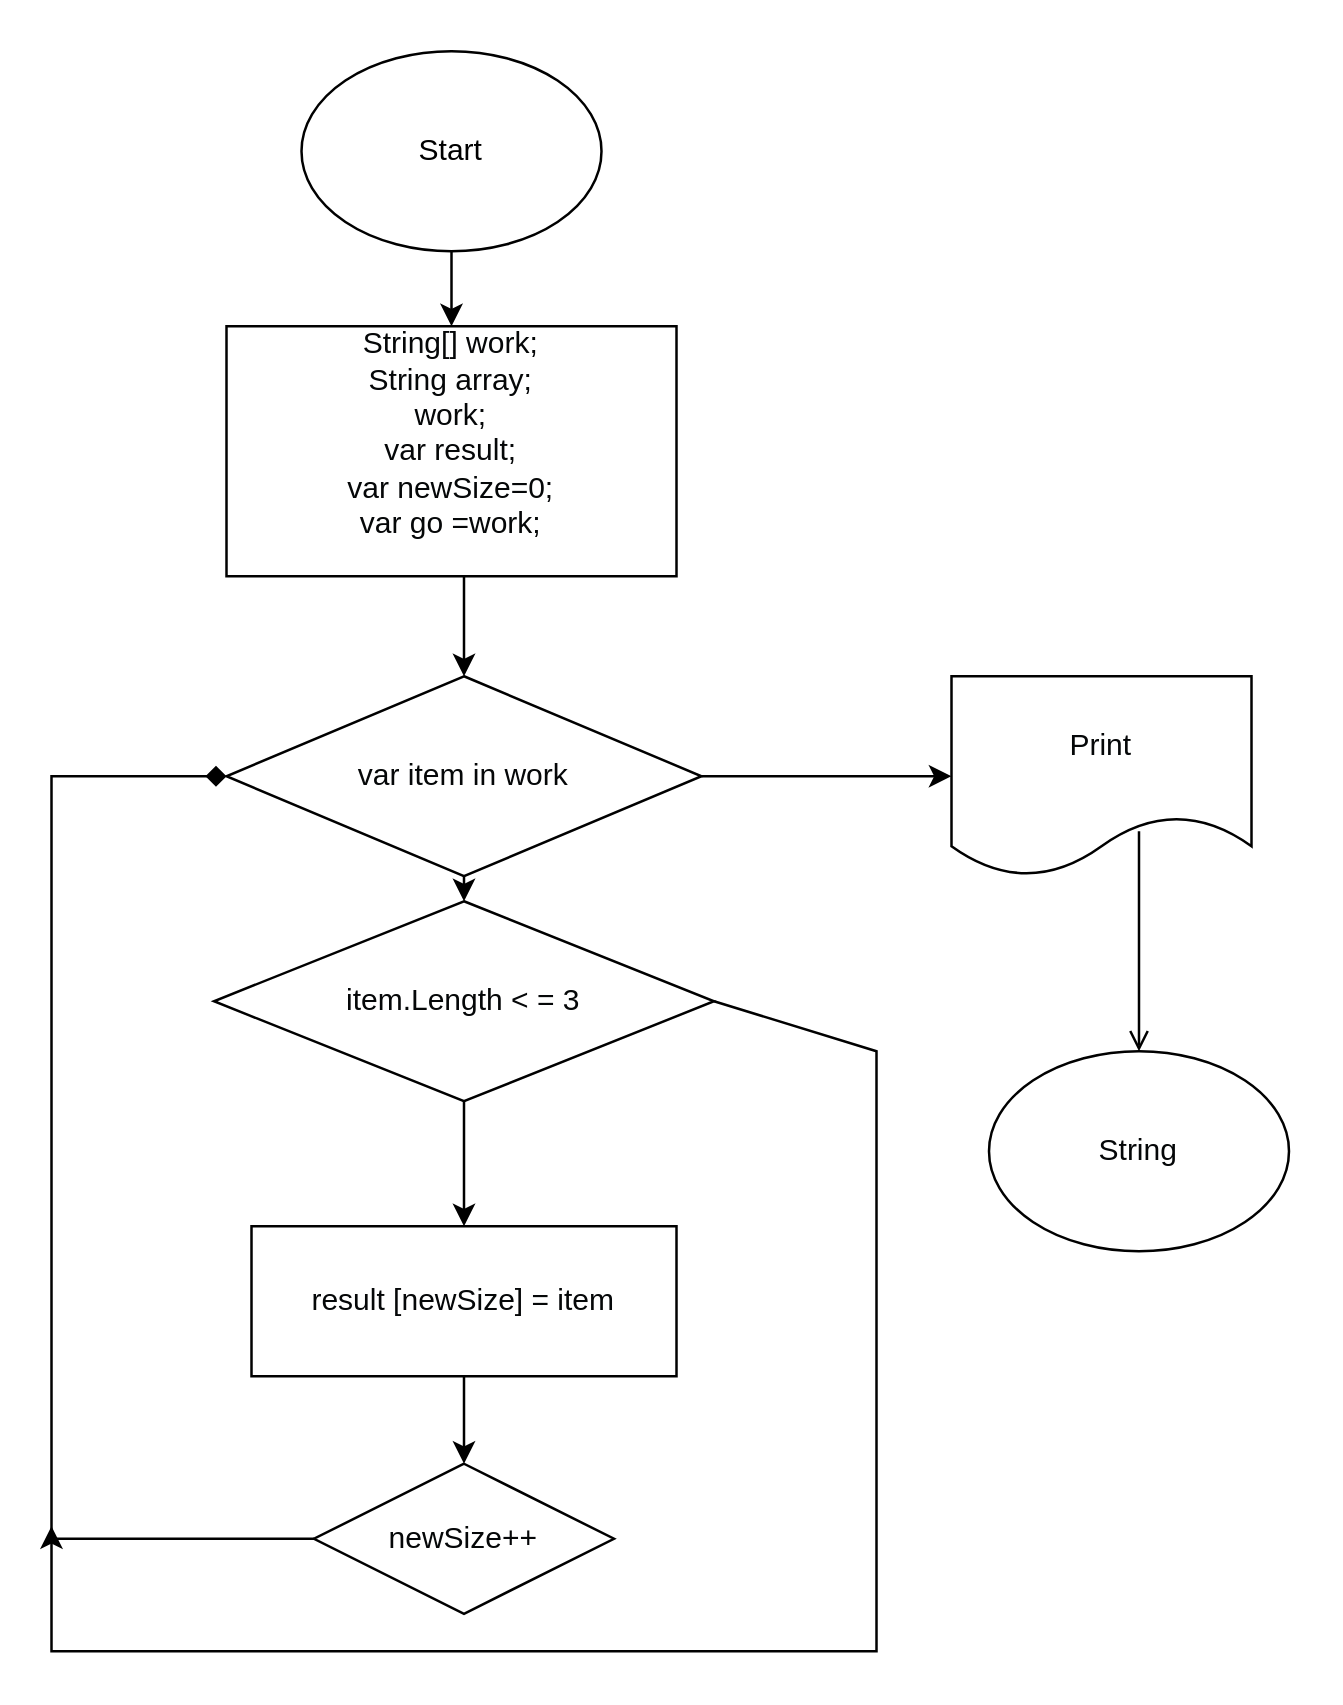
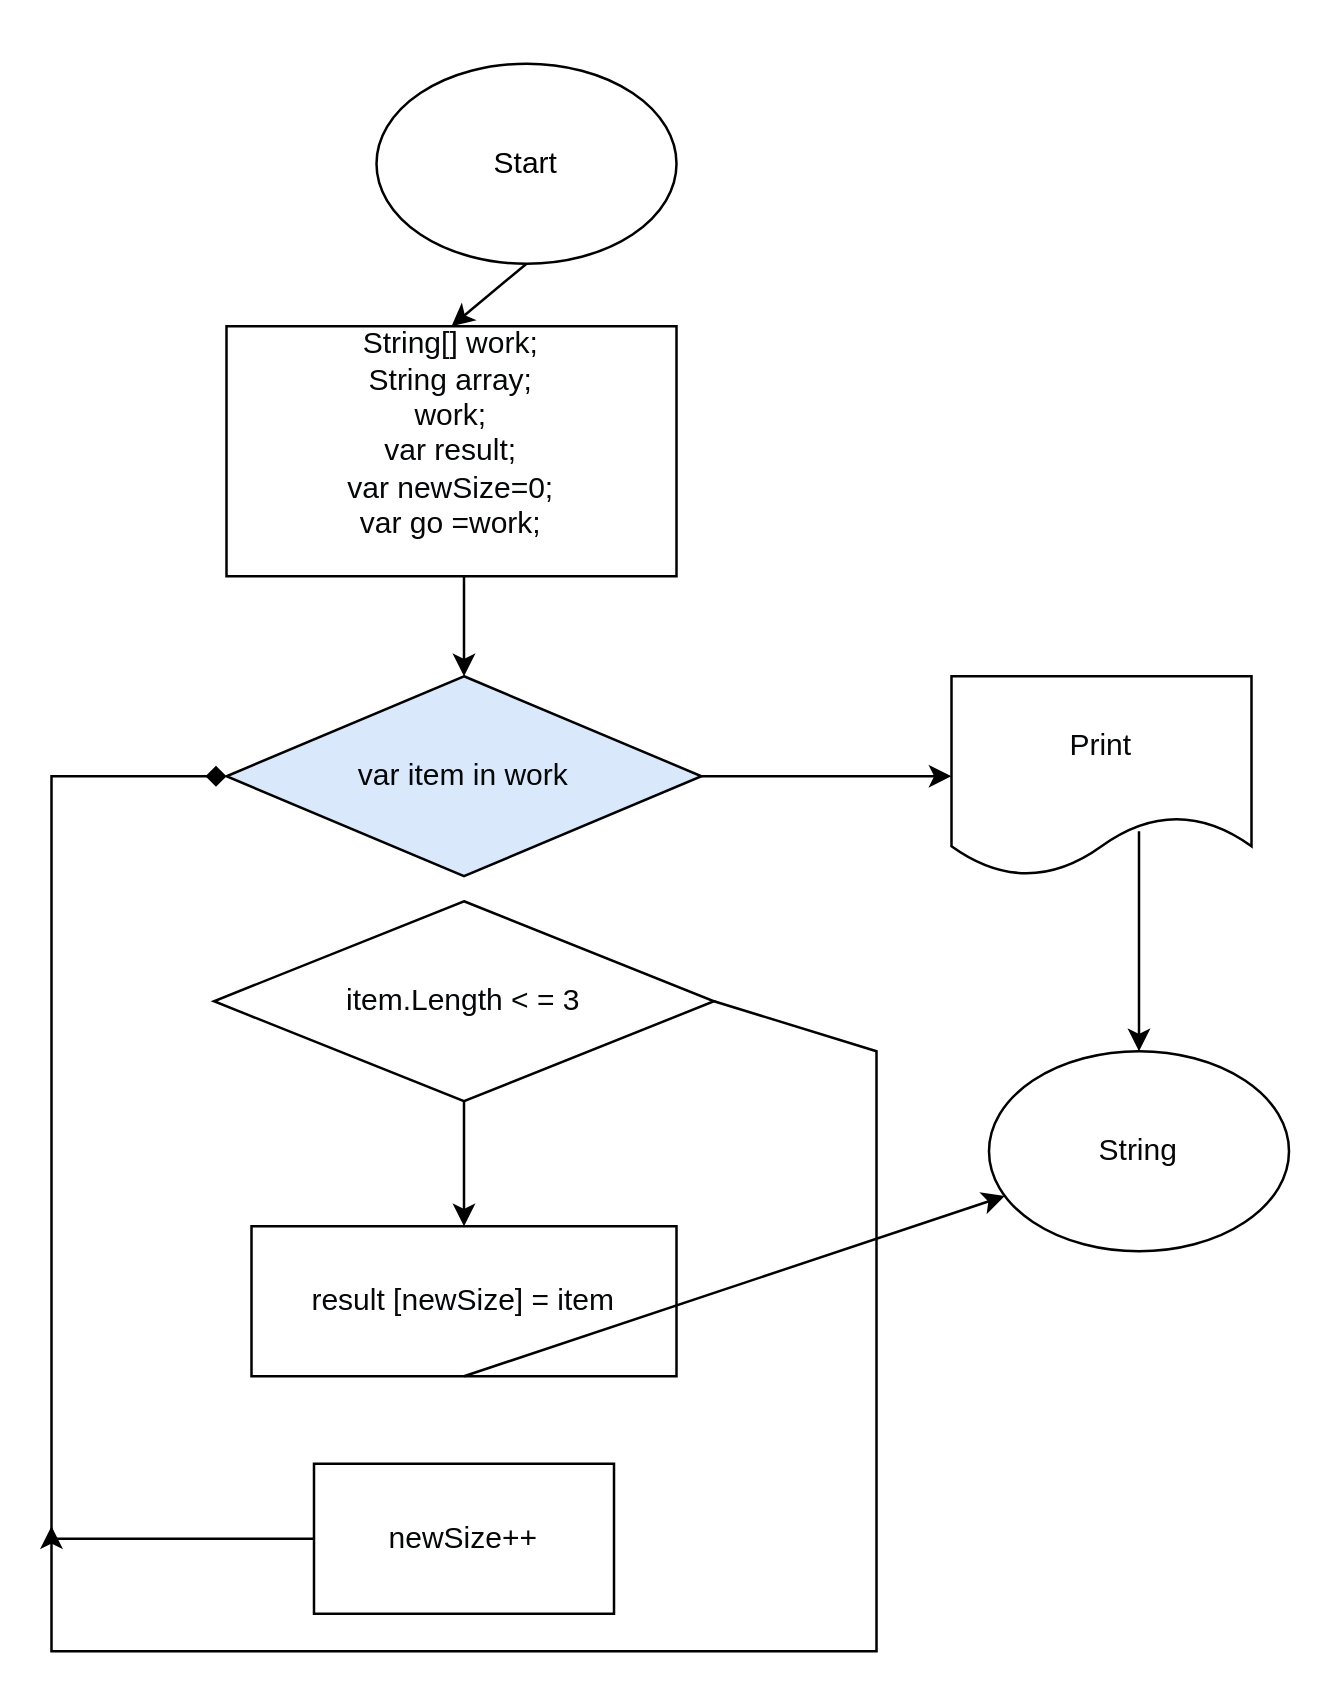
(451, 151) -> (526, 164)
(464, 776) -> (464, 776)
(464, 880) -> none
(1139, 1037) -> (1139, 1033)
(464, 1412) -> (668, 1308)
(464, 1539) -> (464, 1539)
